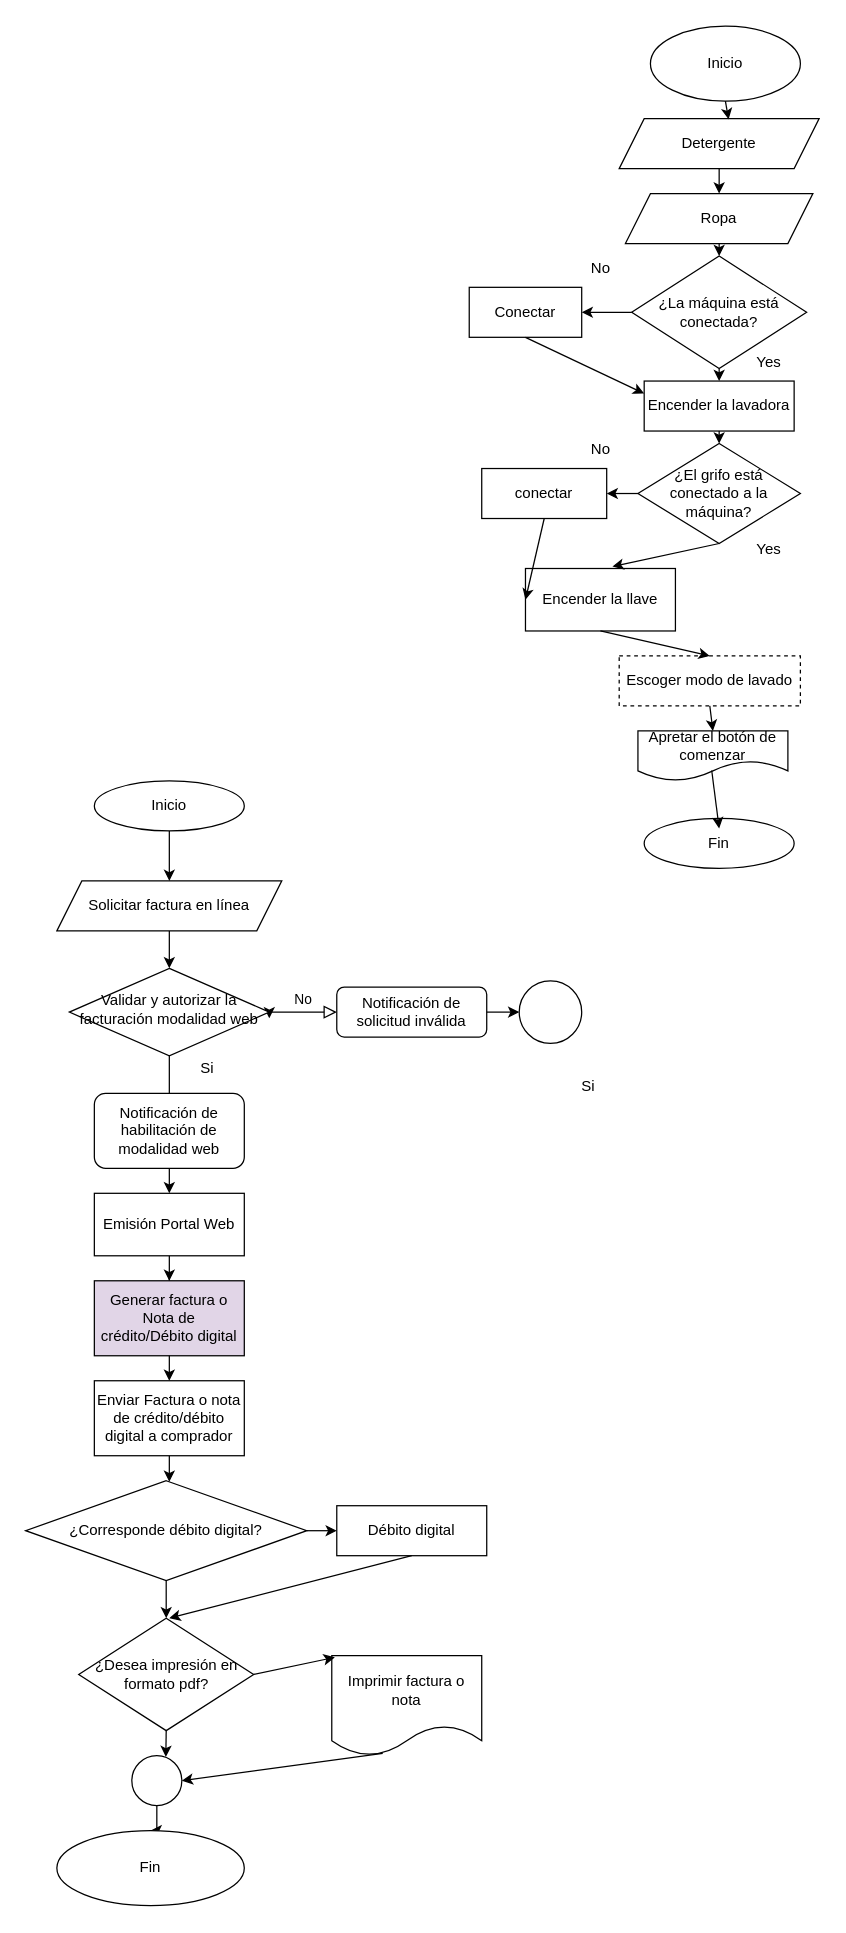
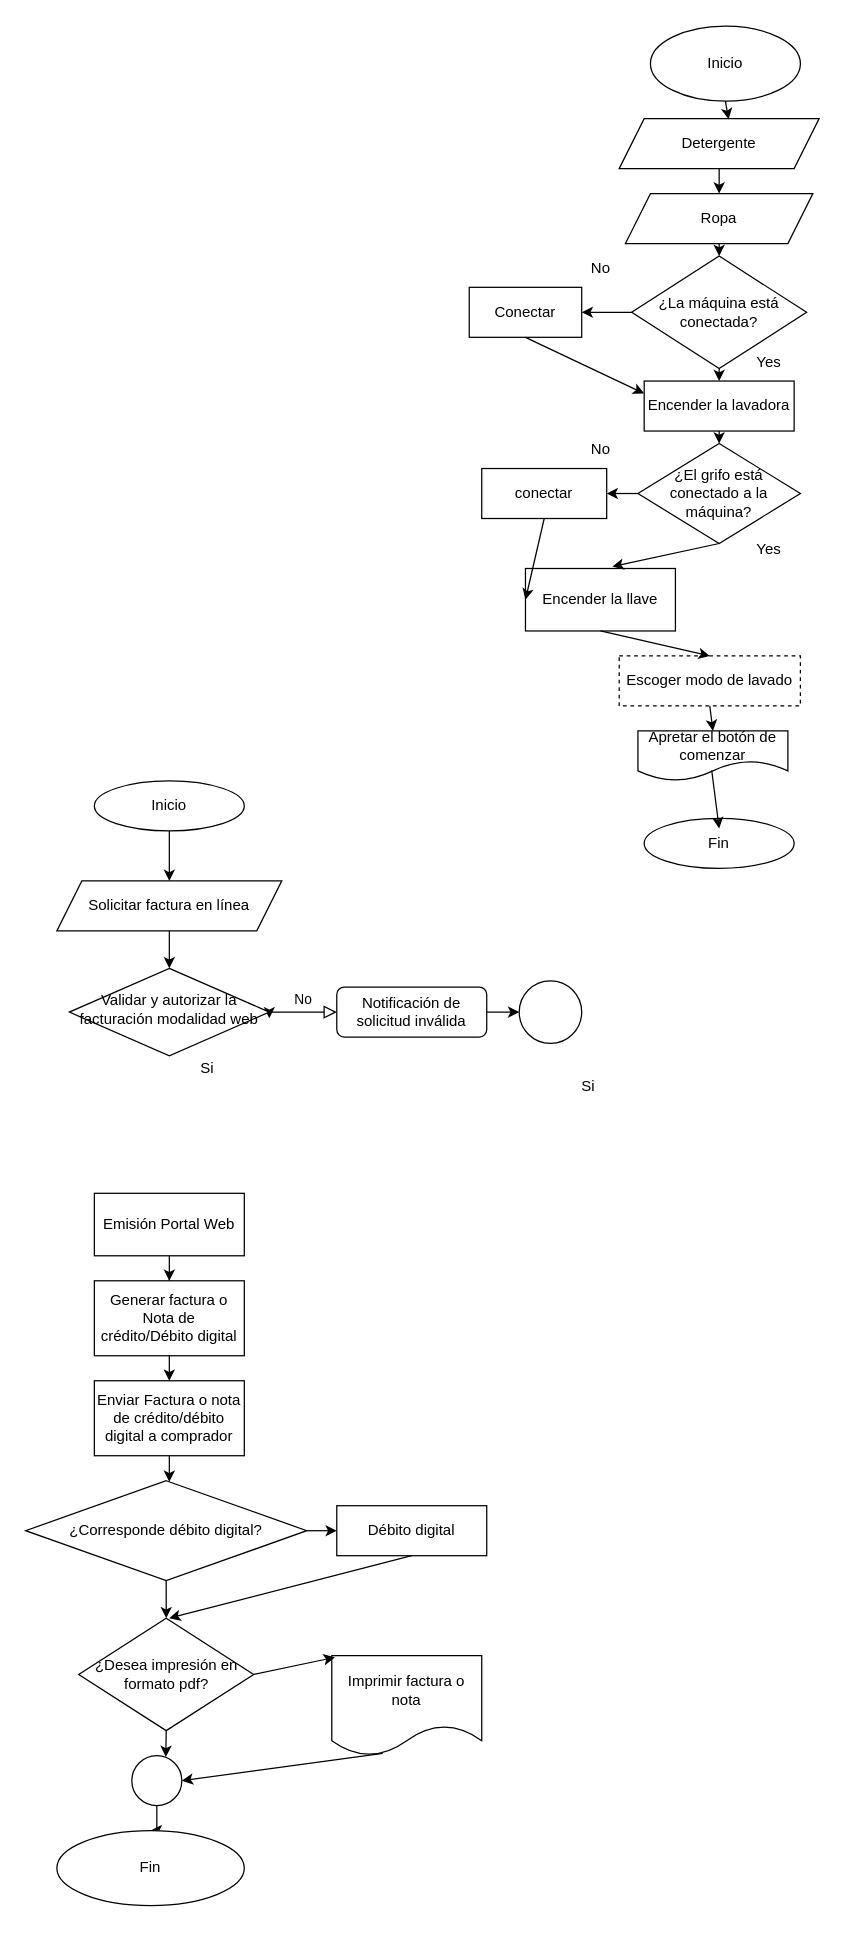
(169, 1131) -> none
(169, 1132) -> none
(169, 1318) -> (169, 1318)
